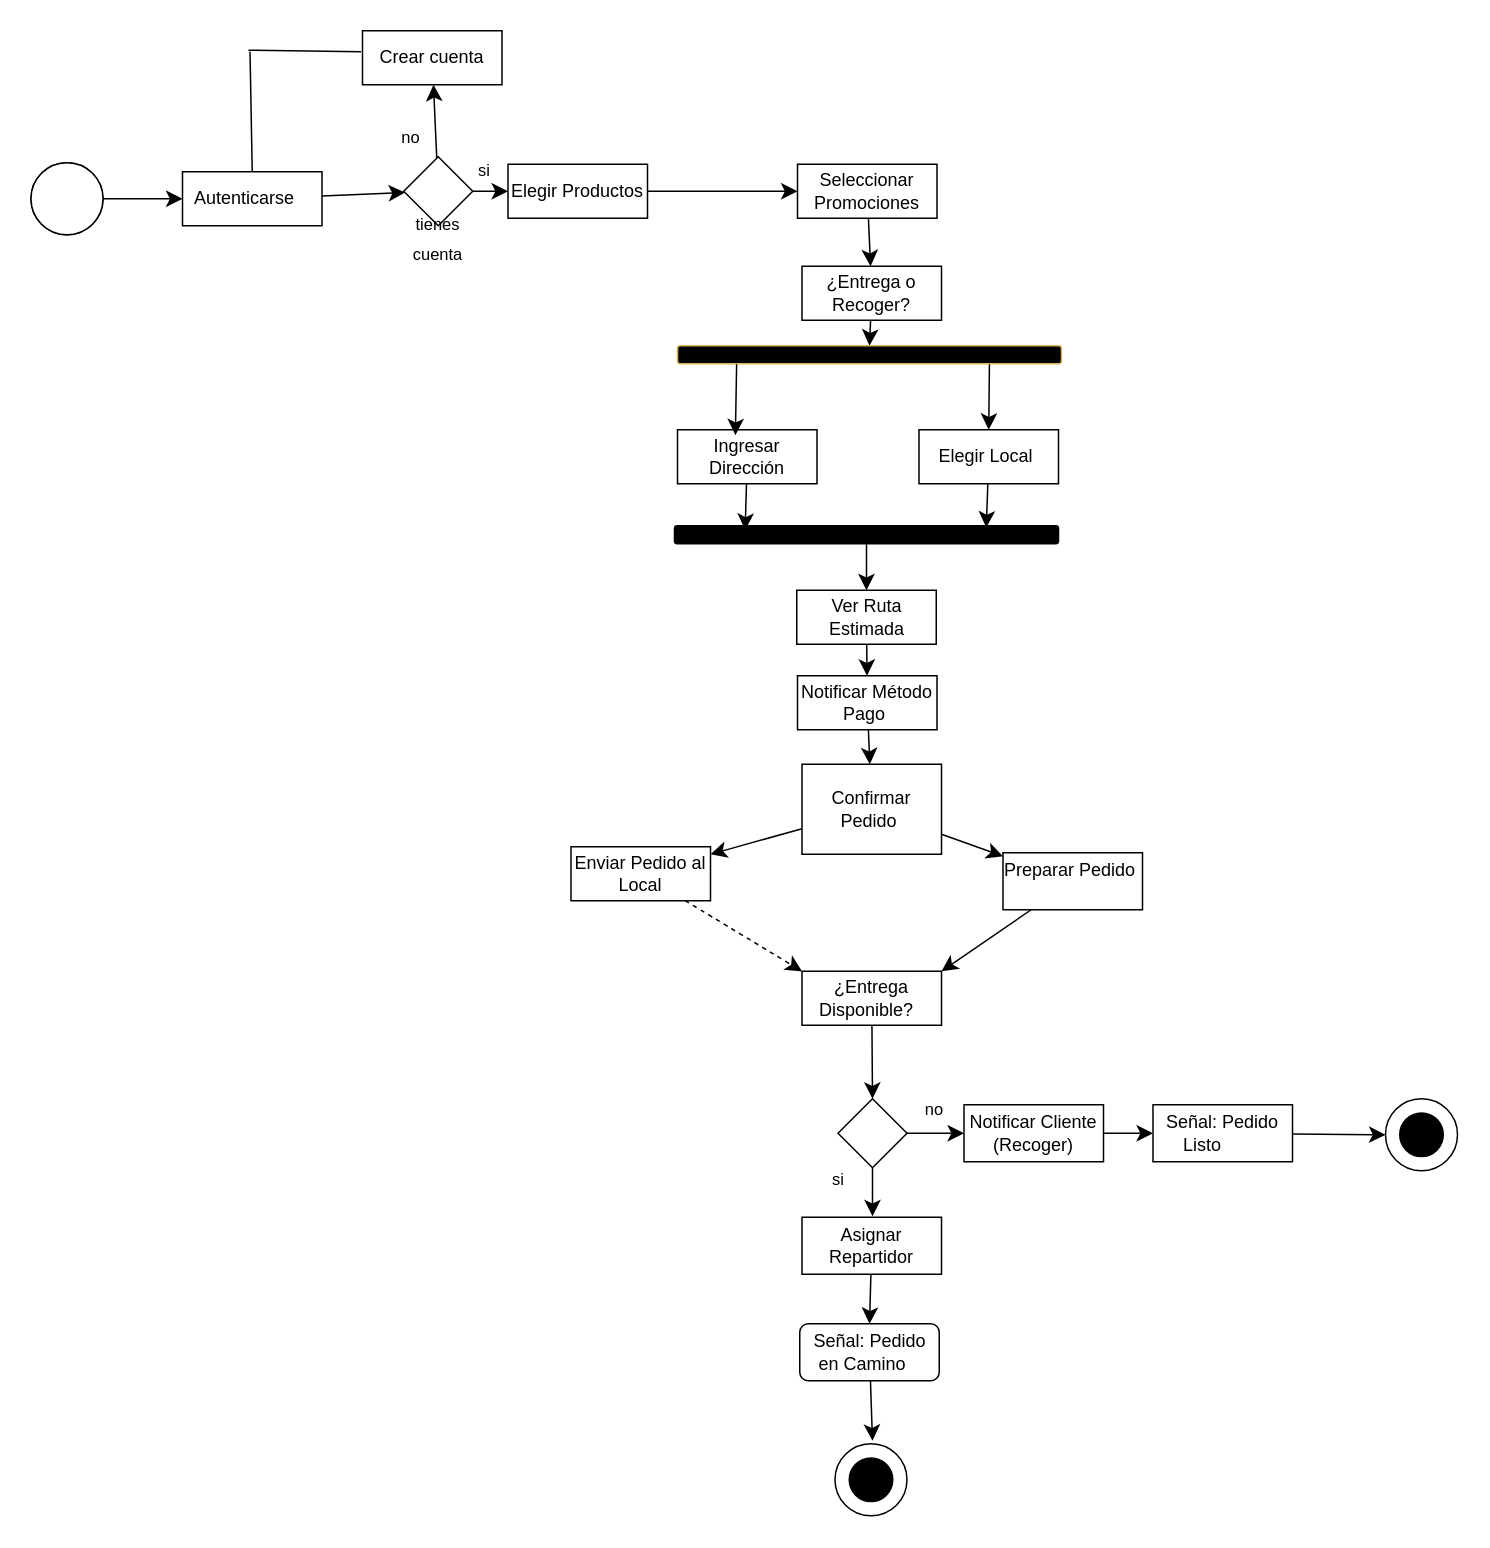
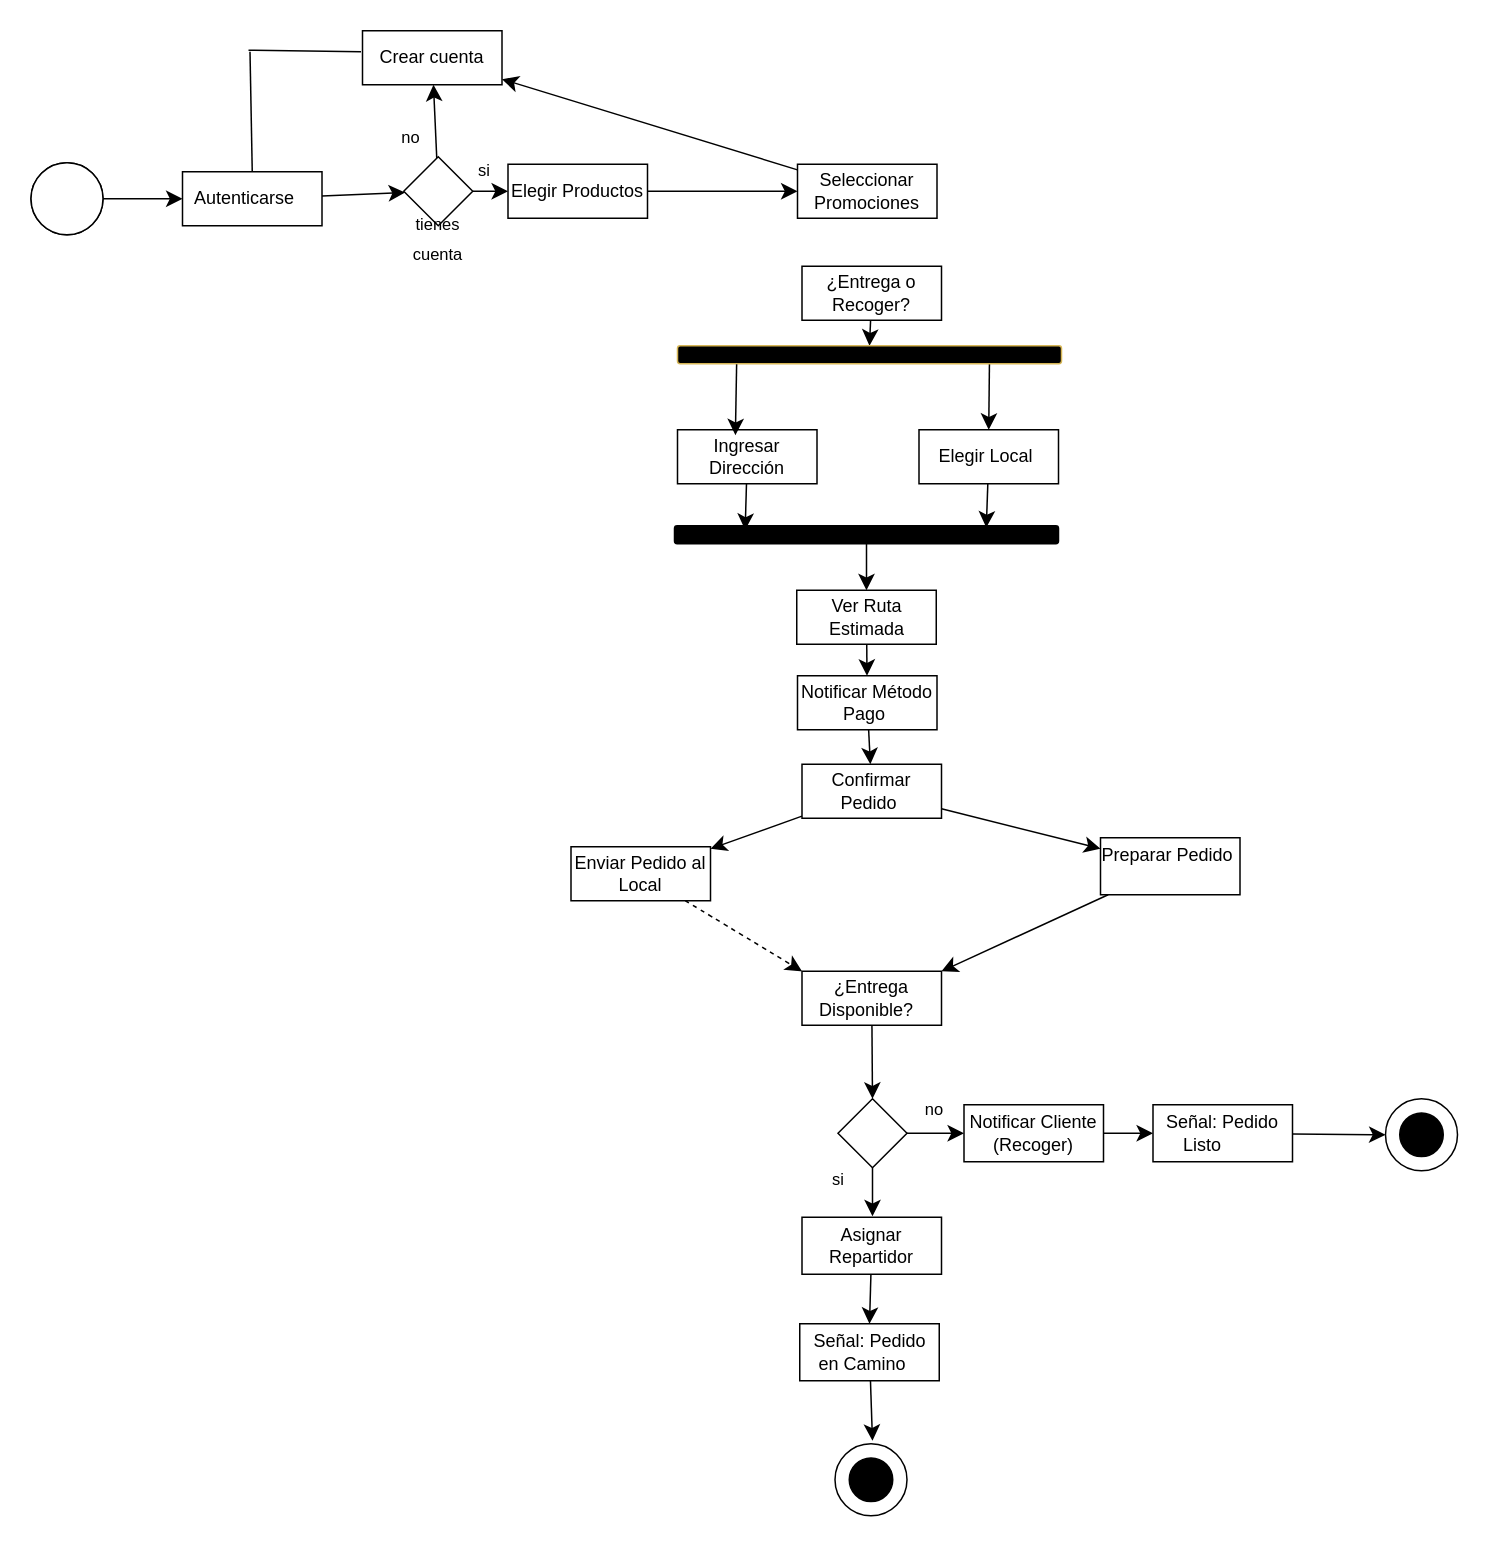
(869, 237) -> (653, 126)
(872, 809) -> (872, 791)
(1073, 881) -> (1170, 866)
(869, 1352) -> (869, 1352)
